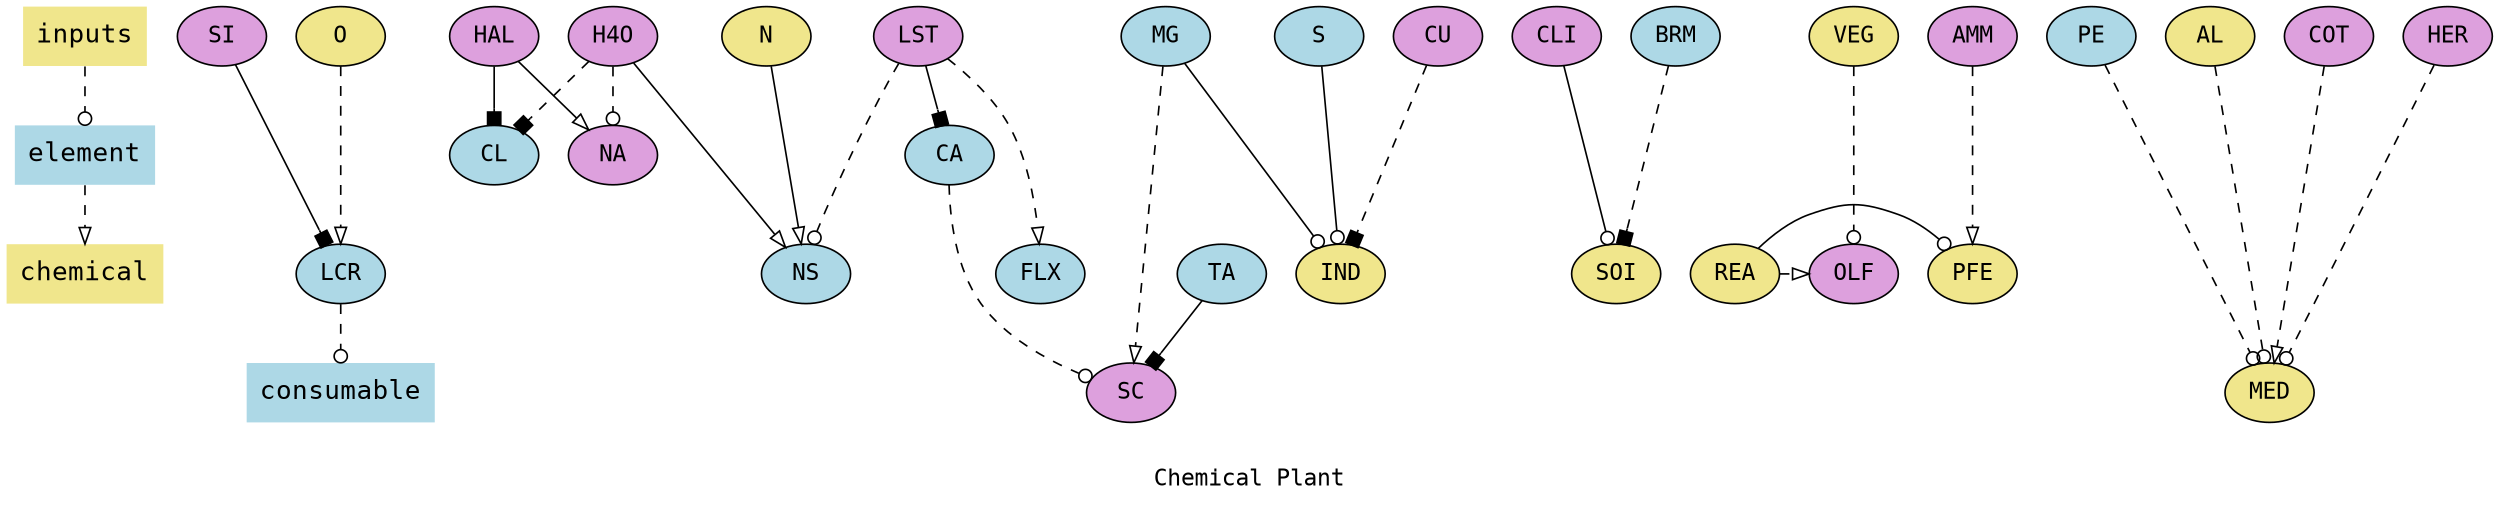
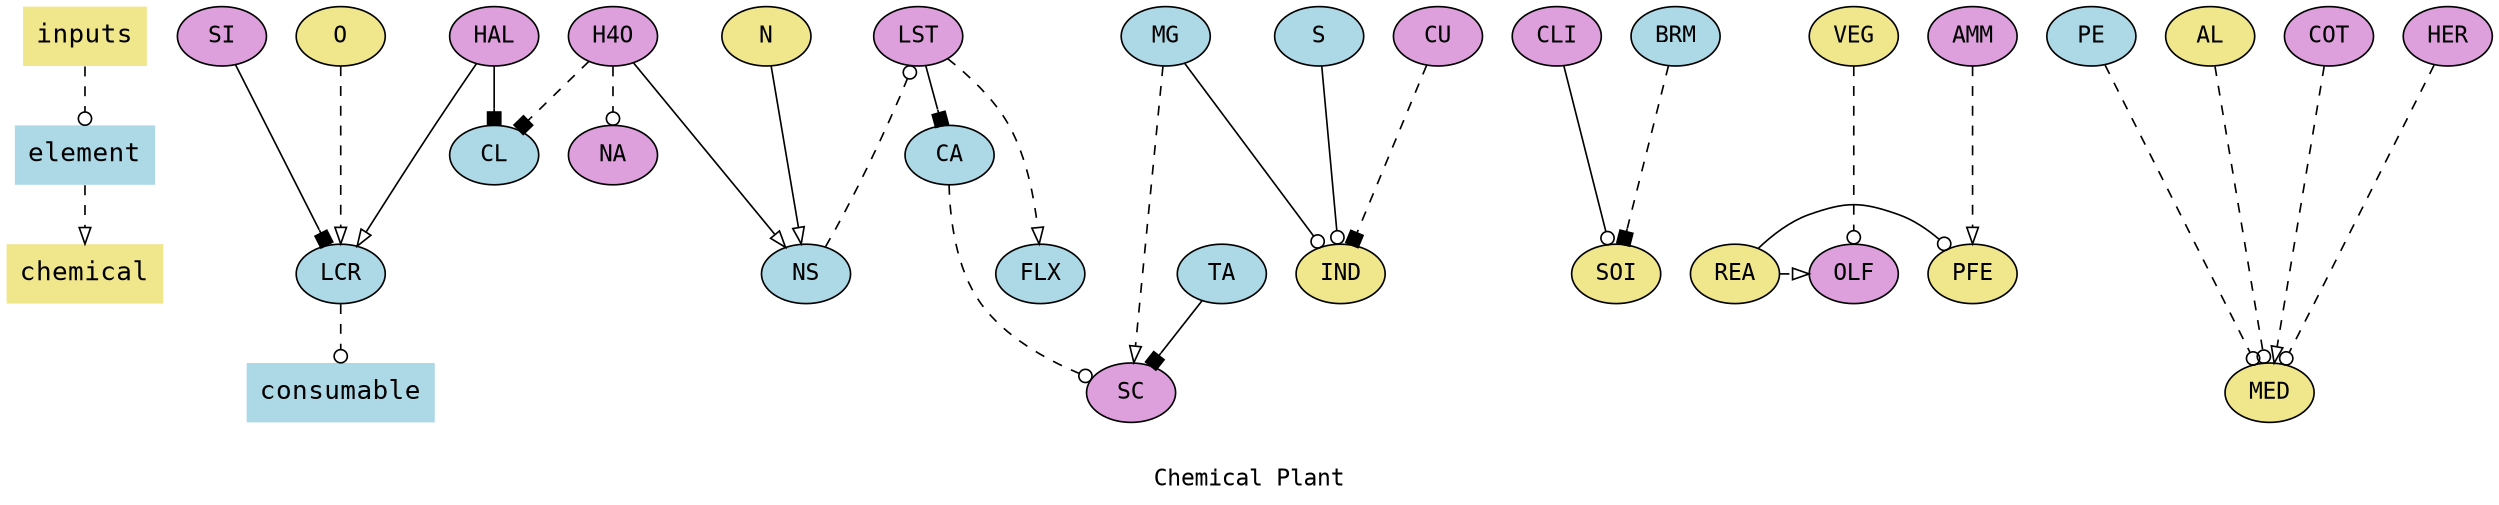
(546, 88) -> (420, 147)
(855, 146) -> (869, 164)
